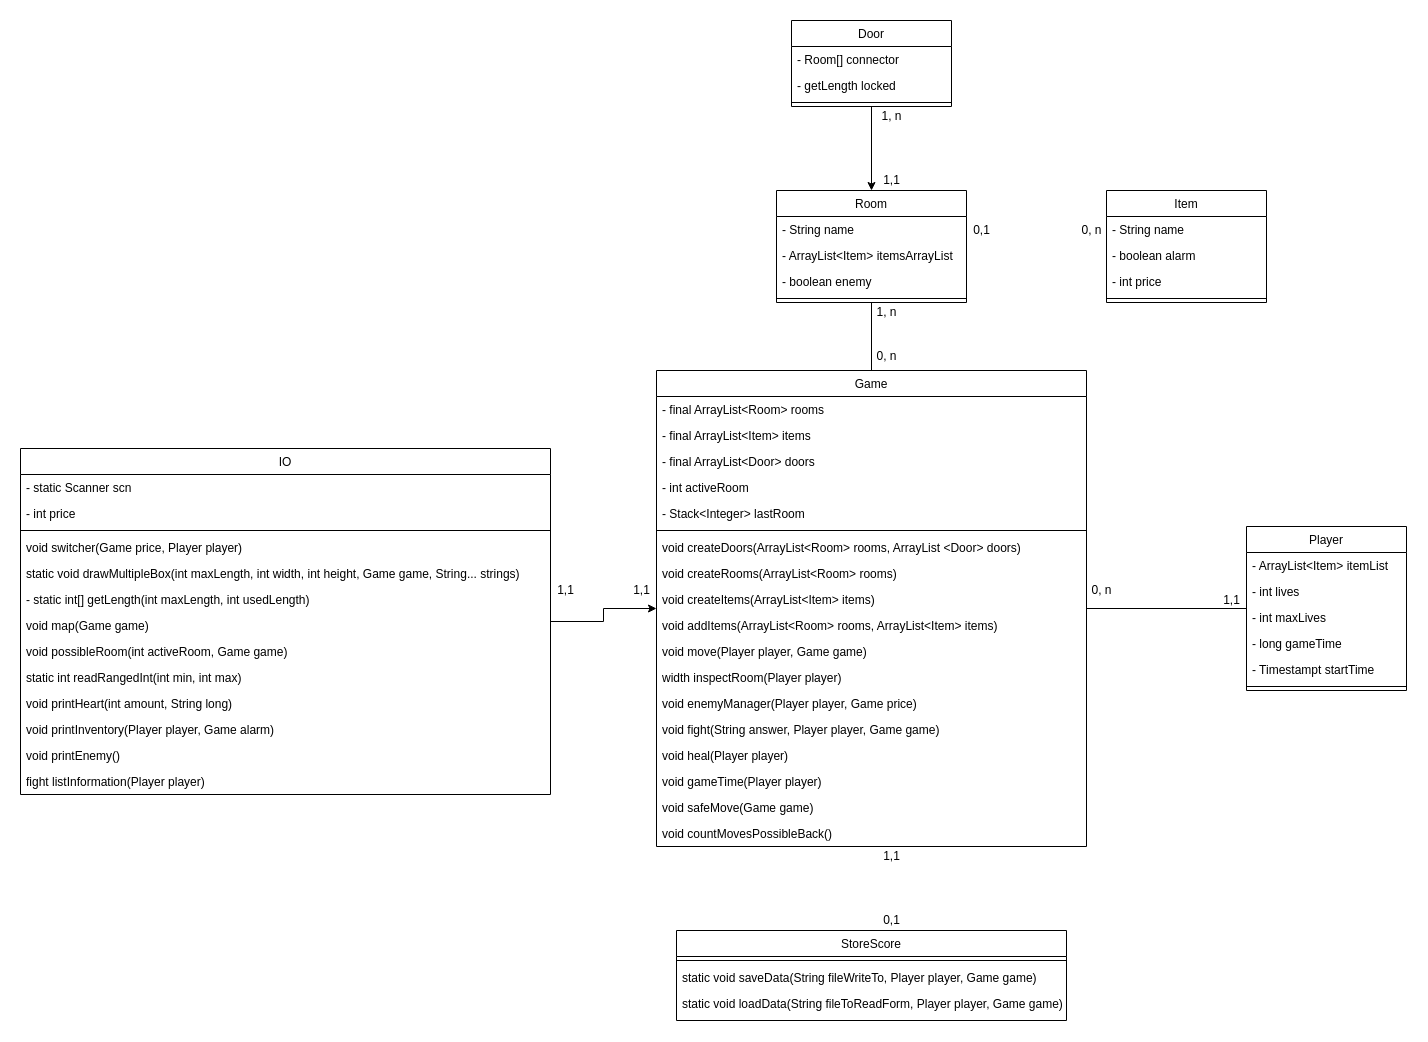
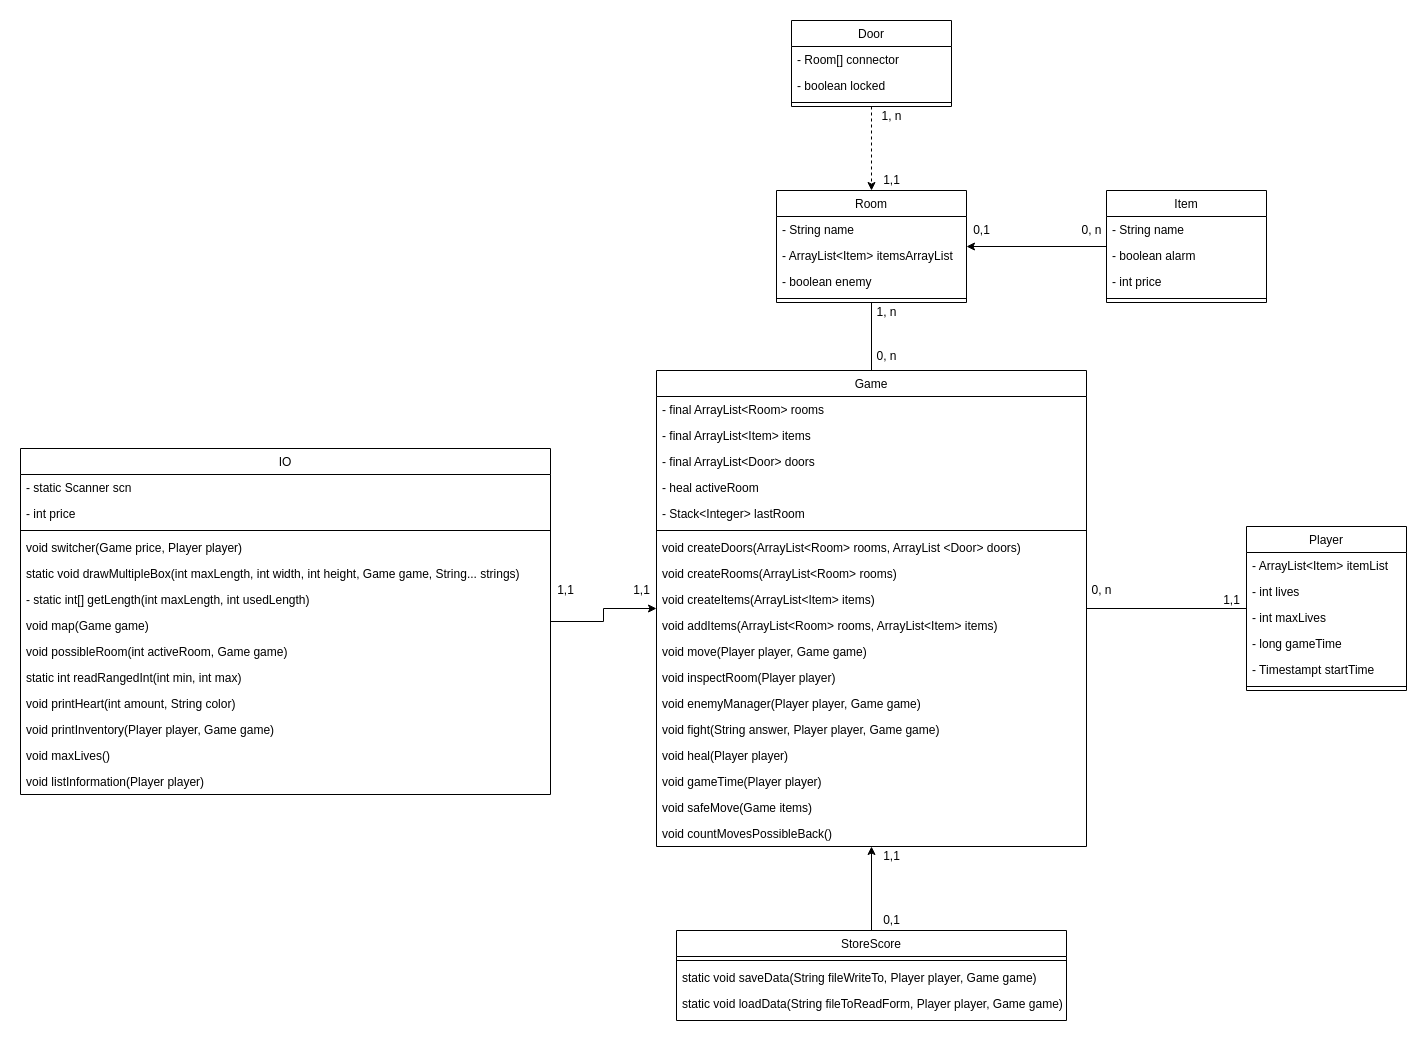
(853, 86) -> (845, 86)
(872, 146) -> (872, 146)
none -> (1039, 247)
(710, 488) -> (713, 488)
(760, 678) -> (757, 678)
(145, 704) -> (148, 704)
(796, 704) -> (794, 704)
(165, 730) -> (163, 730)
(78, 756) -> (72, 756)
(134, 782) -> (131, 782)
(738, 808) -> (740, 808)
none -> (872, 892)
